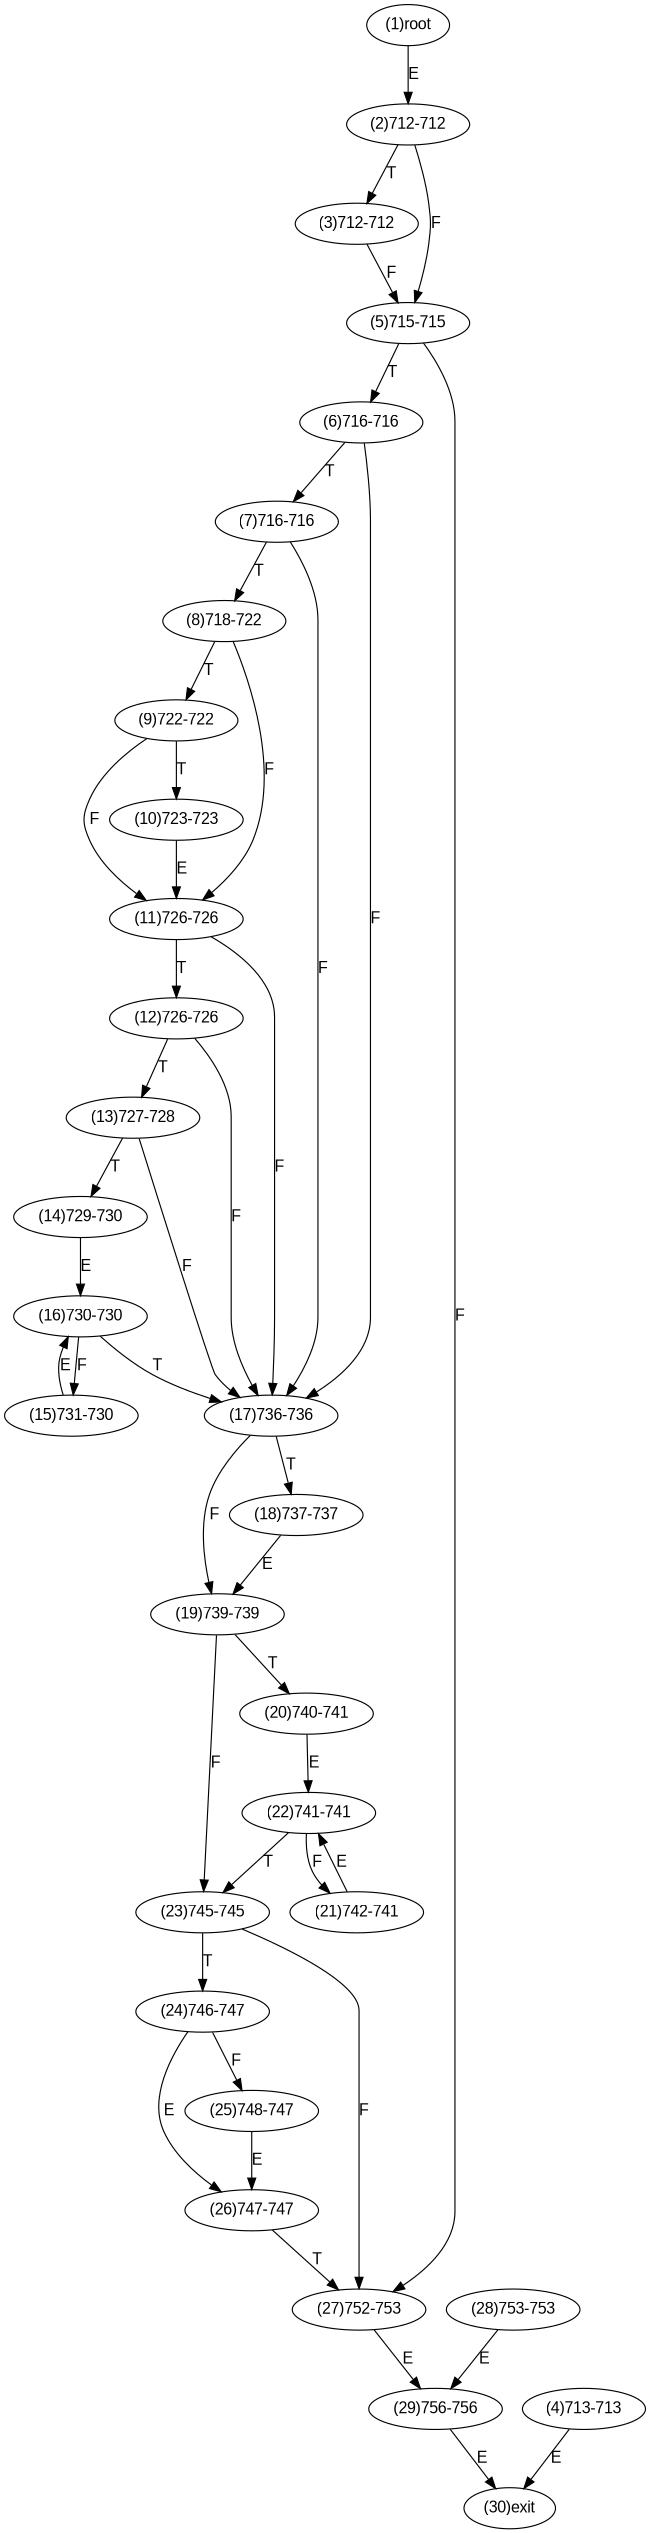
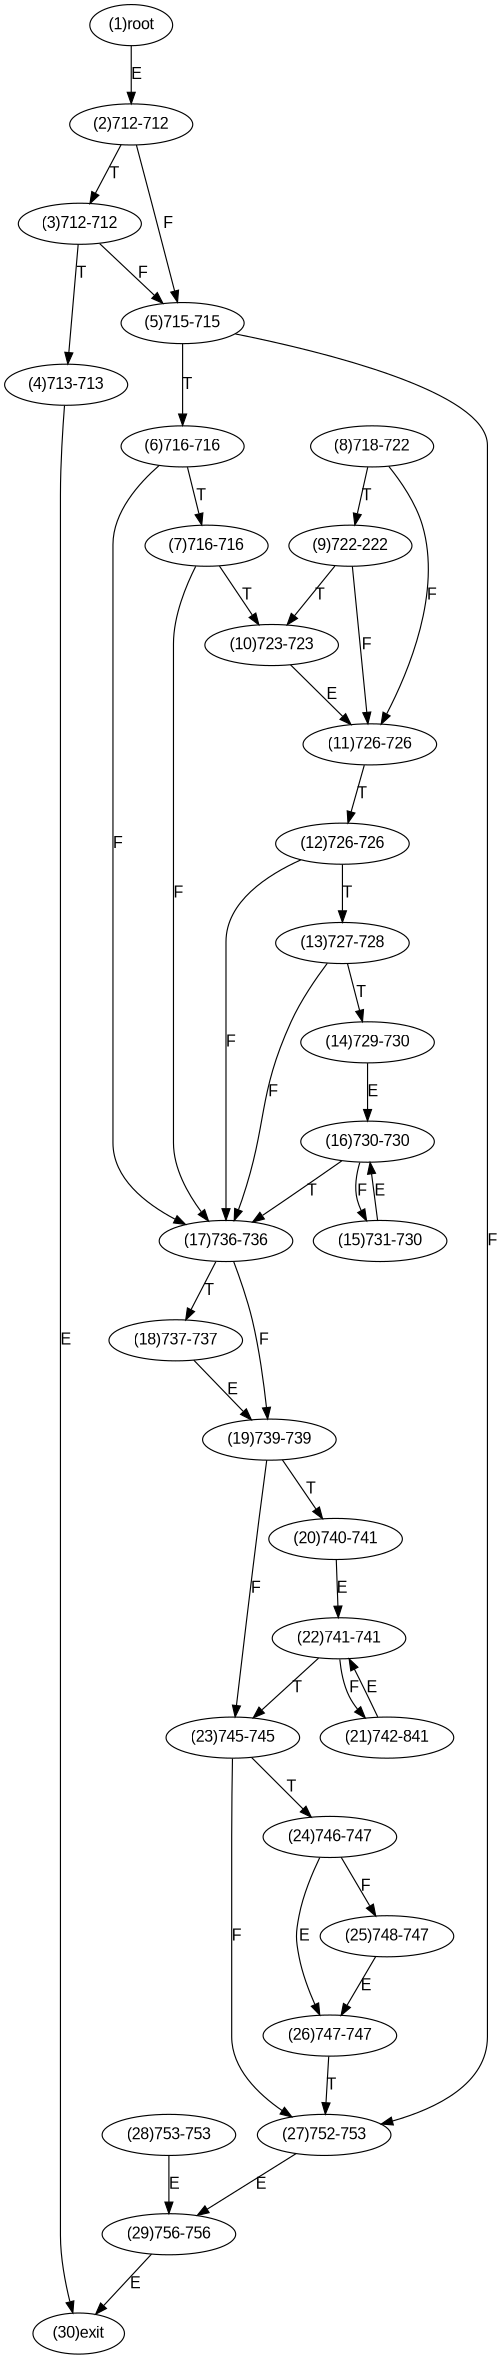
none -> (74, 298)
(253, 566) -> (236, 590)
(176, 720) -> (350, 546)
(275, 1147) -> none
(357, 1912) -> (387, 1738)
